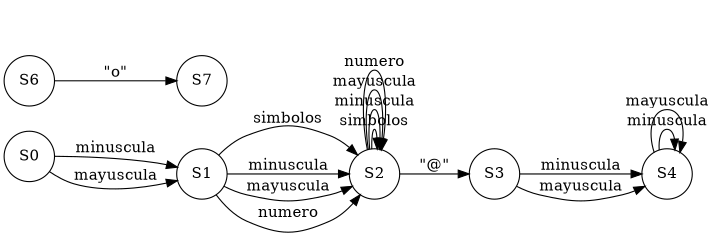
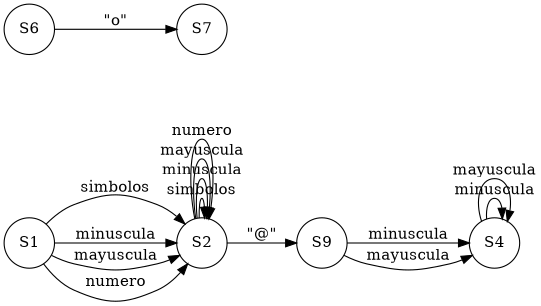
(29, 156) -> none
(494, 174) -> (322, 243)
